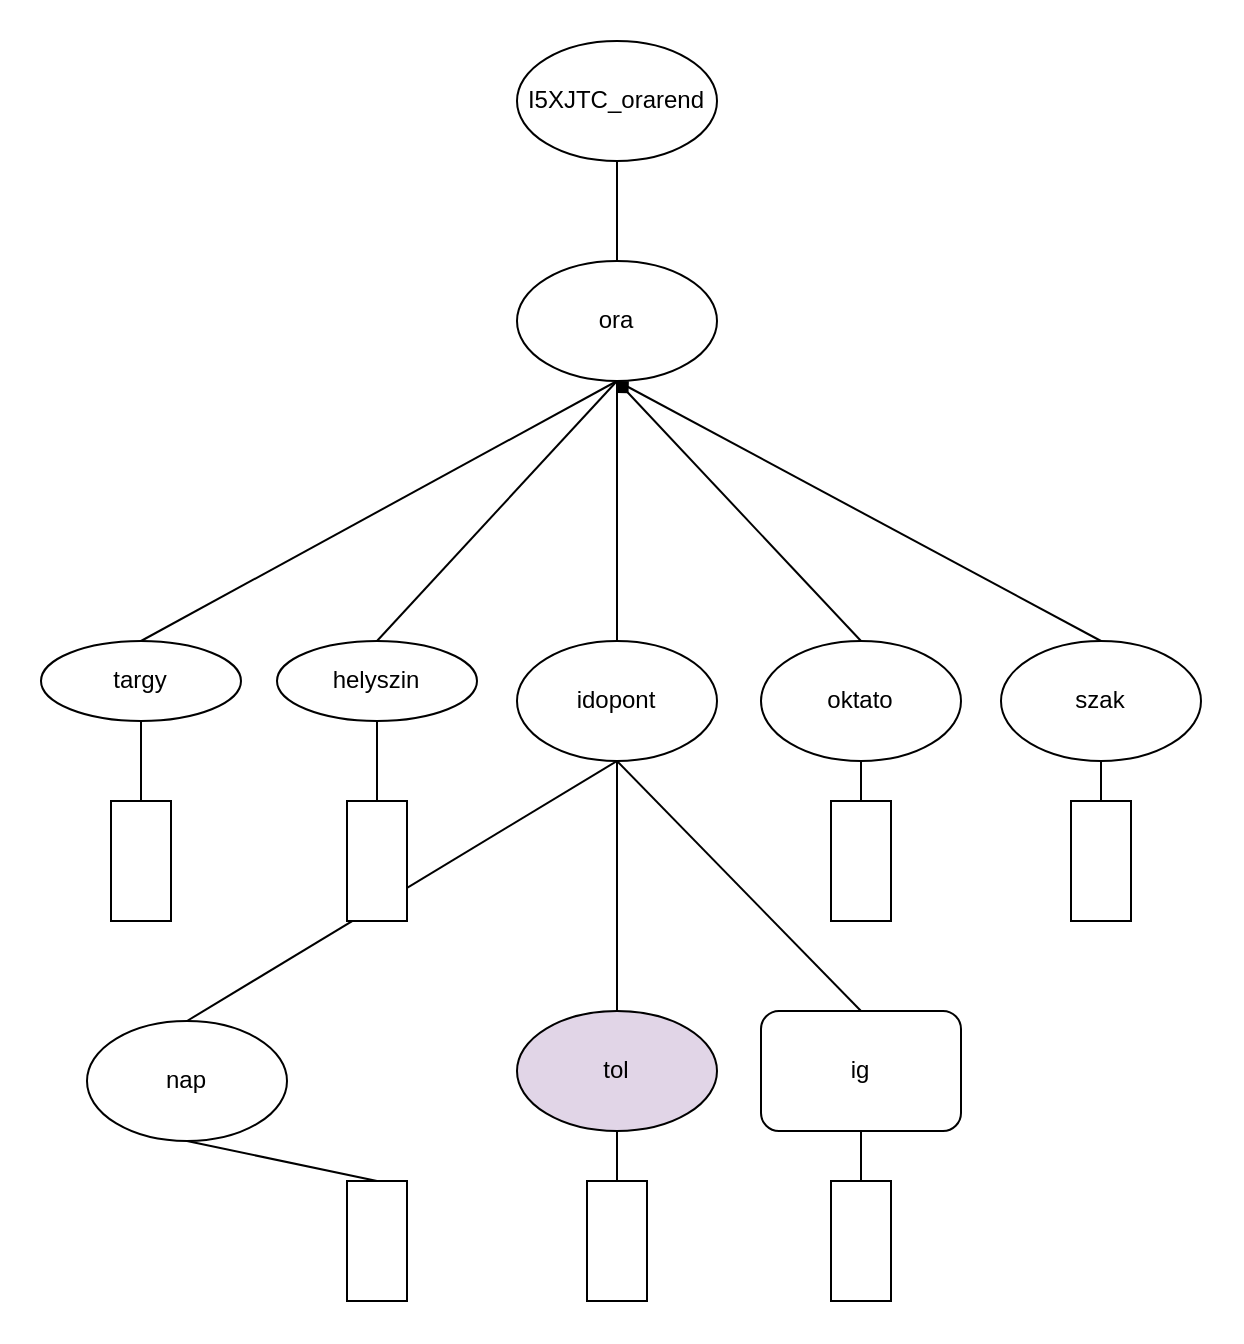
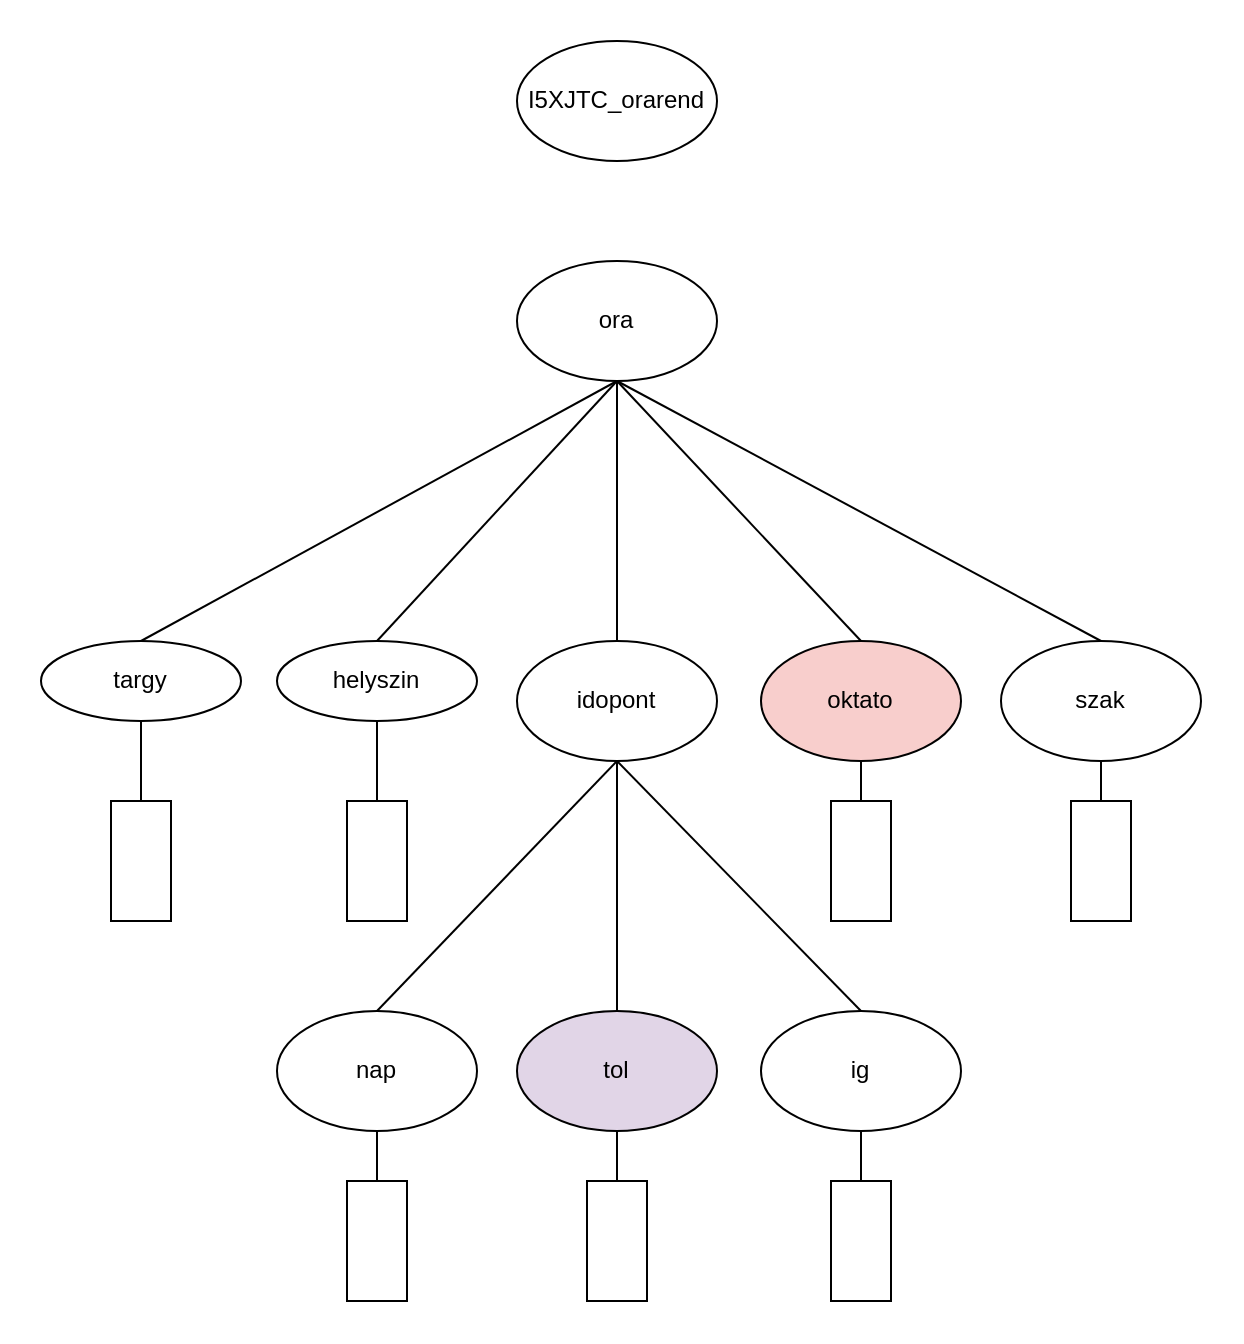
(617, 211) -> none
(628, 393) -> (625, 390)
(861, 701) -> (861, 701)
(861, 1071) -> (861, 1071)
(187, 1081) -> (377, 1071)
